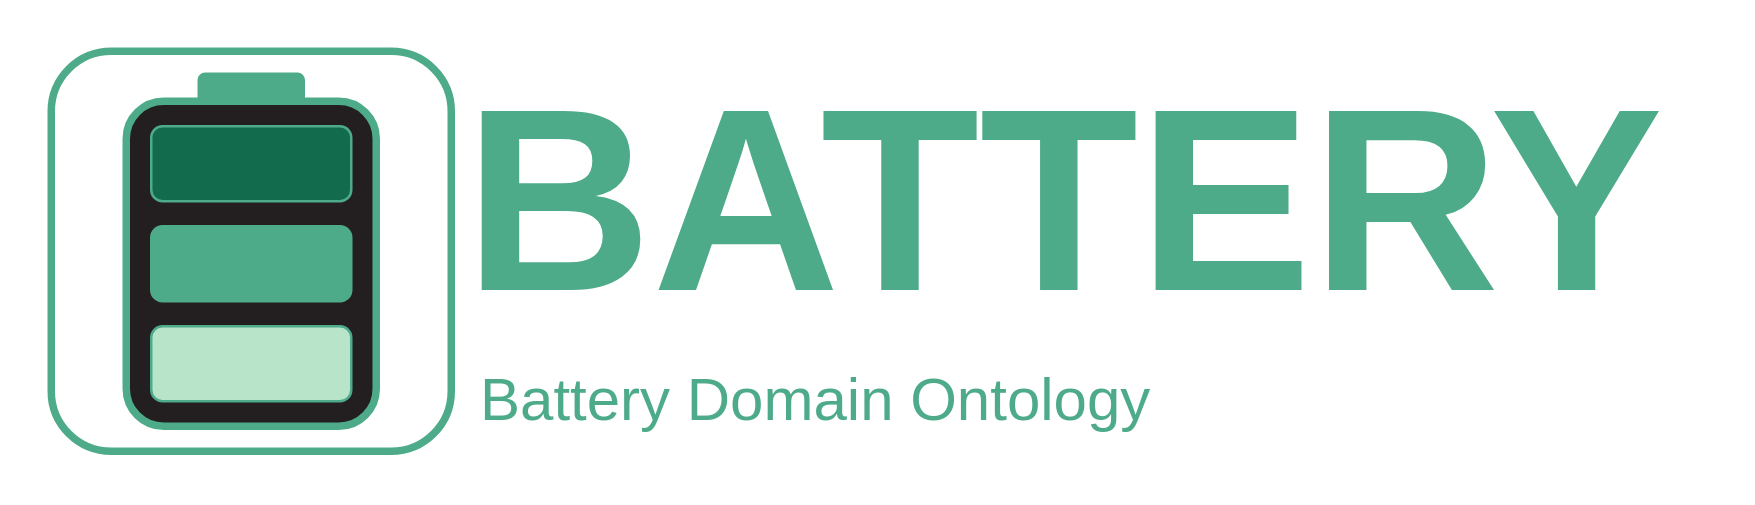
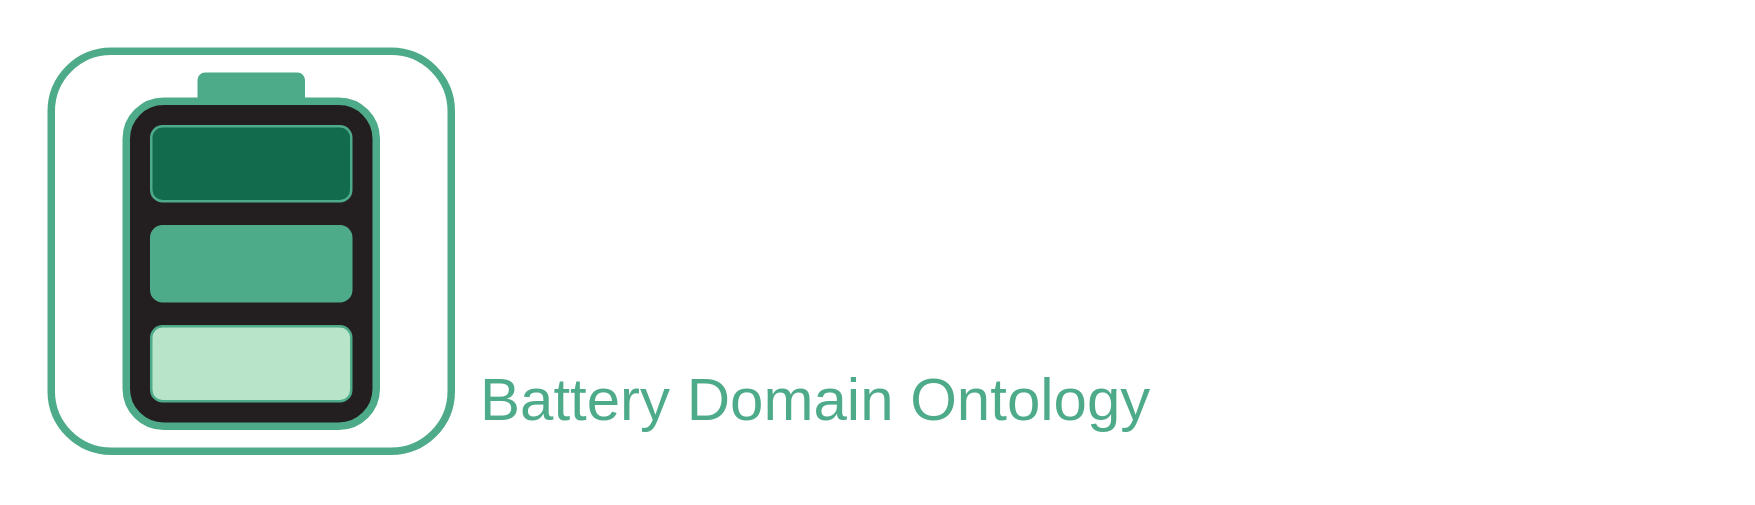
(1064, 201) -> none
